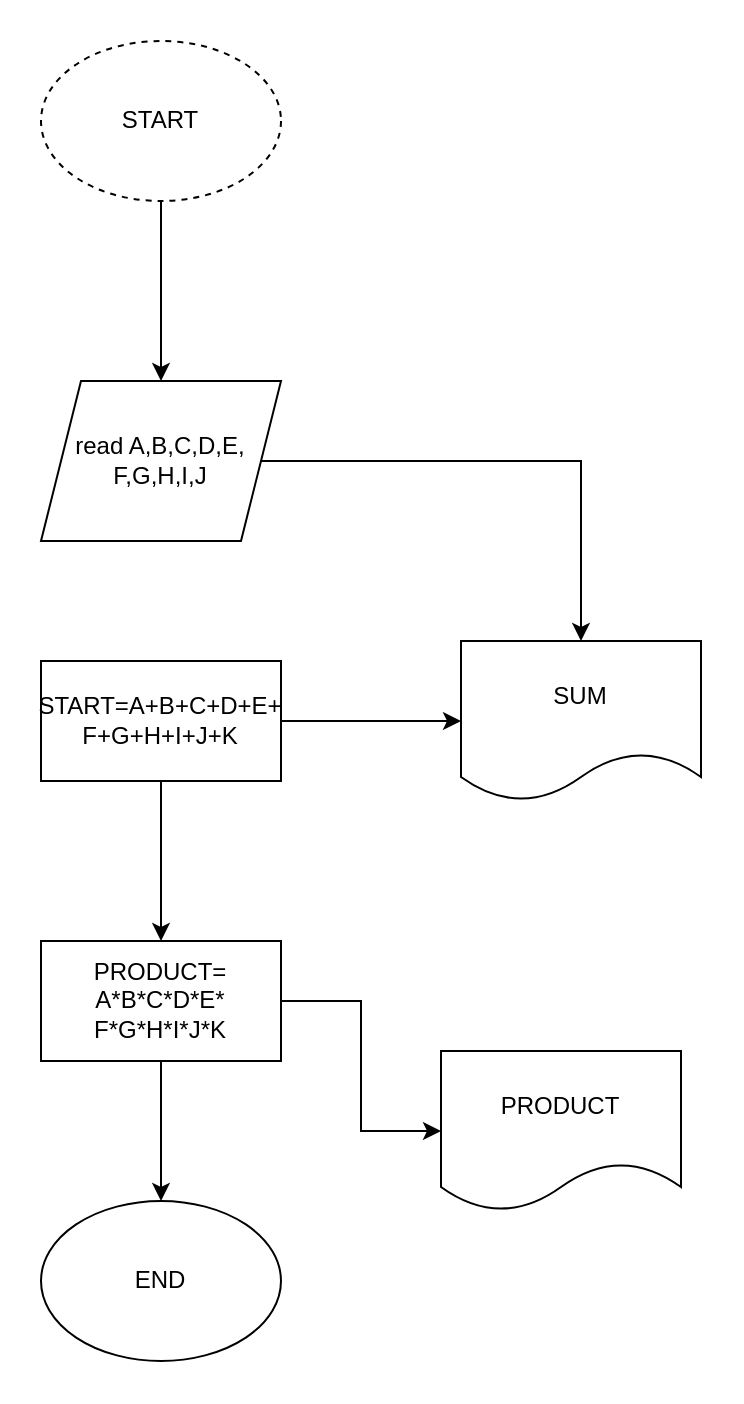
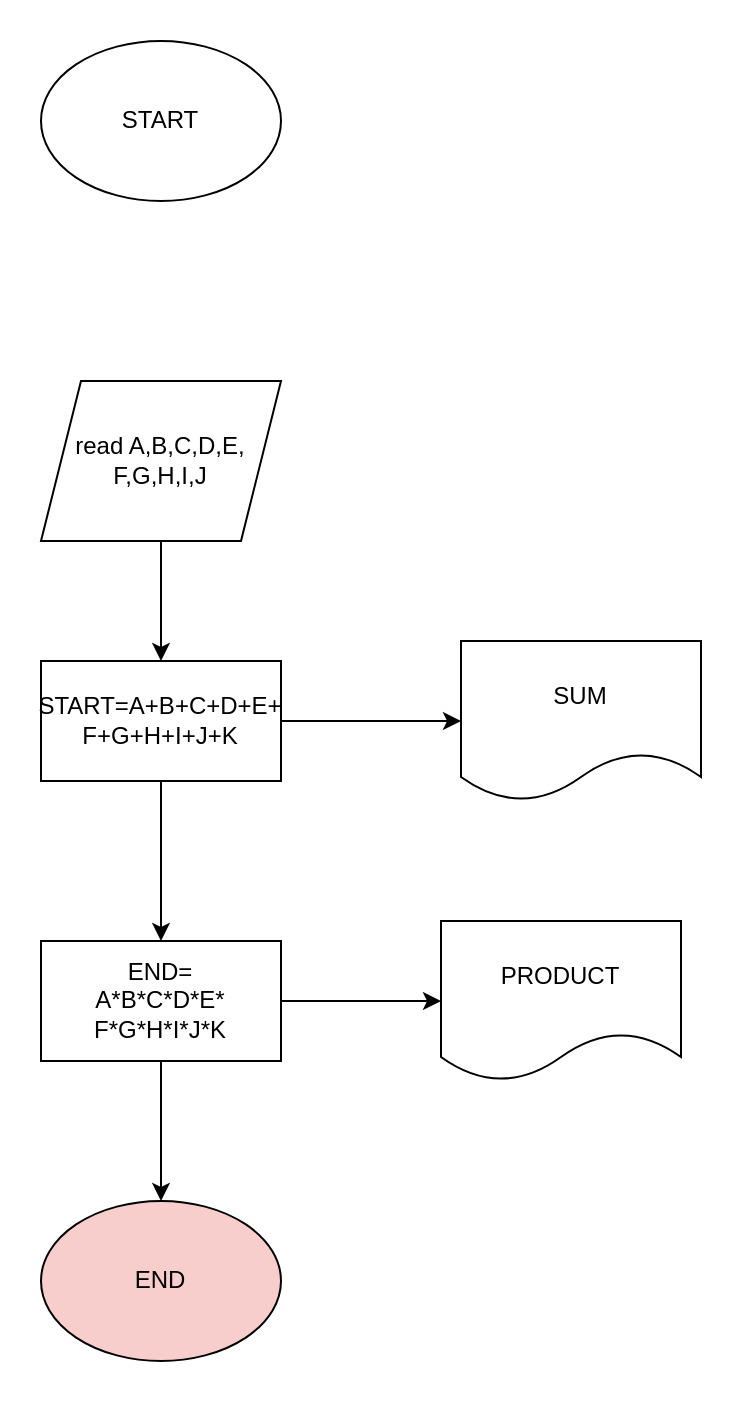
(161, 121) -> (161, 121)
(161, 284) -> none
(504, 461) -> (161, 594)
(161, 1001) -> (161, 1001)
(561, 1131) -> (561, 1001)
(161, 1281) -> (161, 1281)
